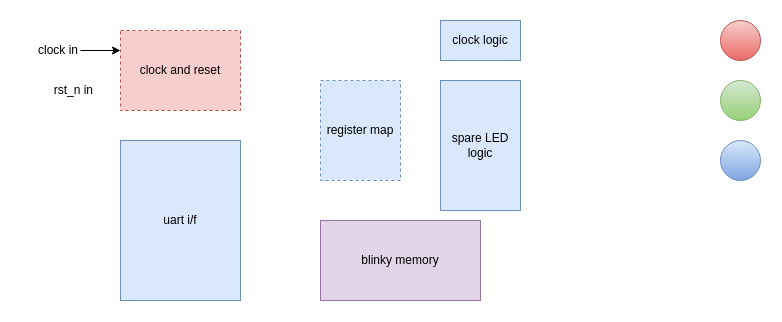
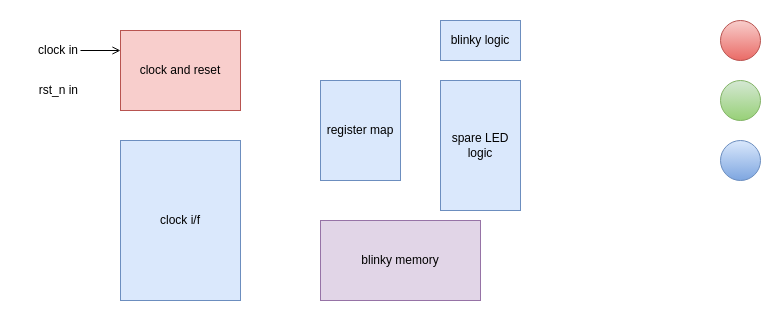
(481, 41) -> (481, 41)
(112, 51) -> (114, 51)
(181, 71) -> (181, 71)
(66, 91) -> (51, 91)
(361, 131) -> (361, 131)
(181, 221) -> (181, 221)
